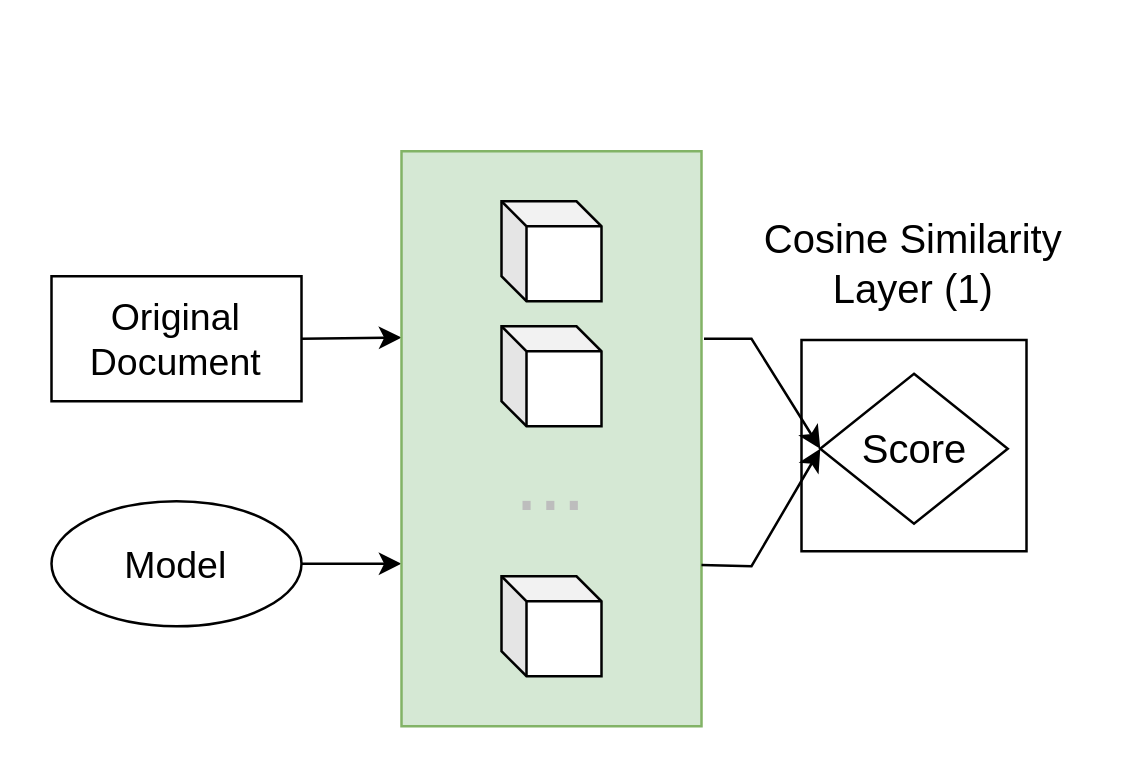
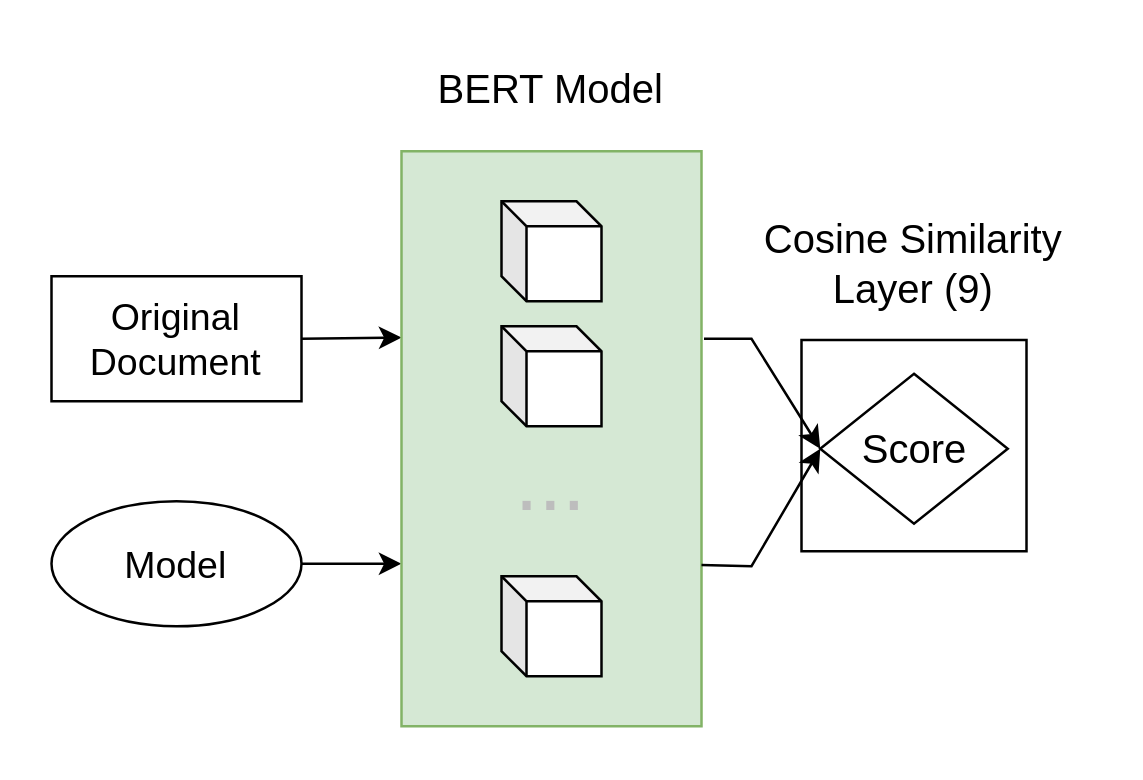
none -> (551, 89)
(914, 264) -> (914, 264)
